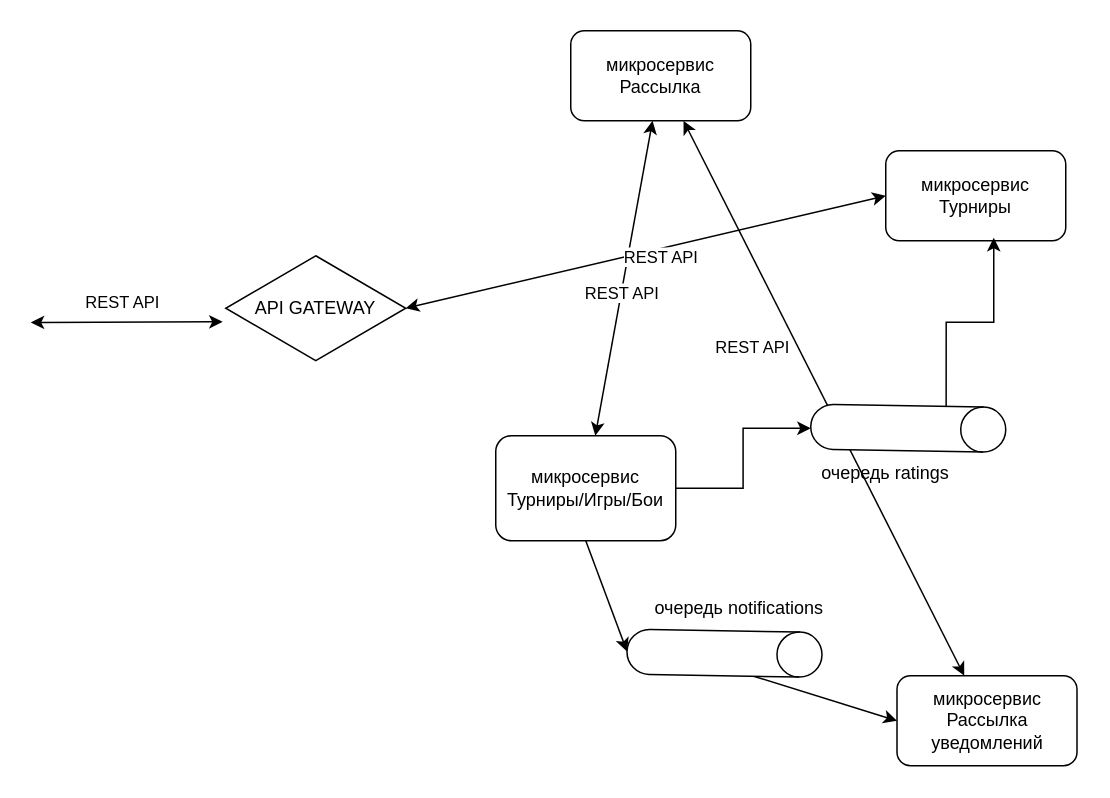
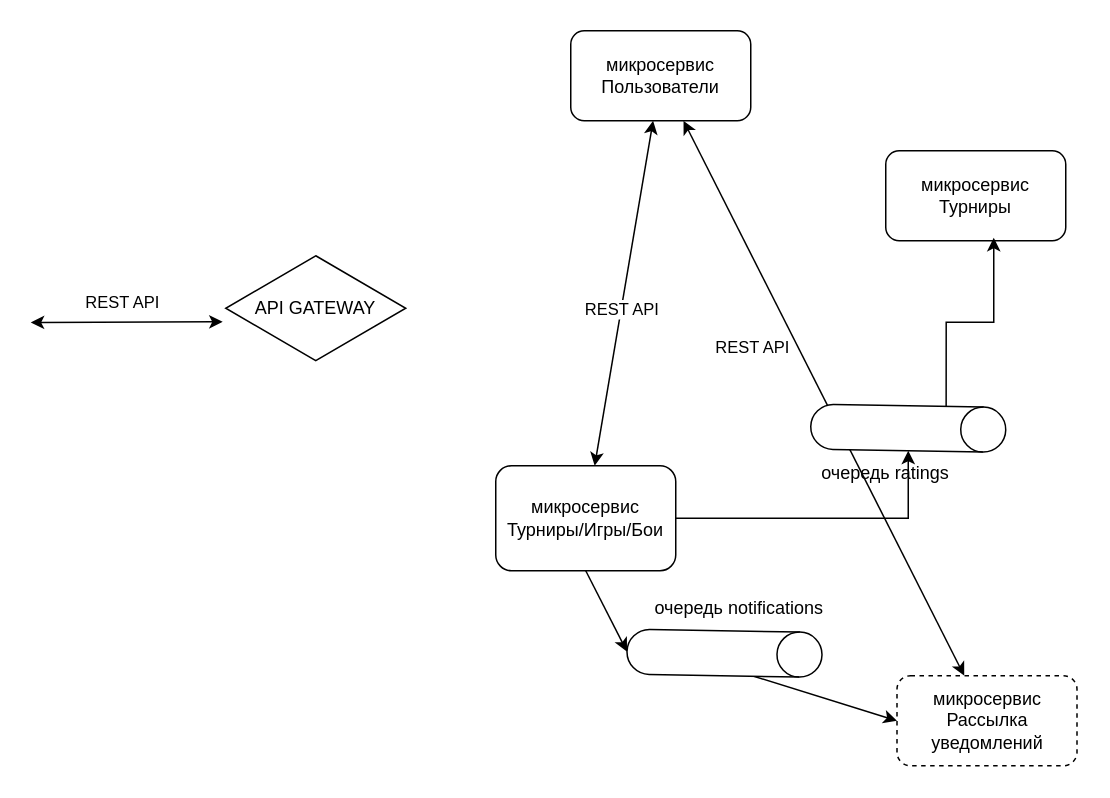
(661, 76) -> (661, 76)
(754, 227) -> none
(586, 488) -> (586, 518)
(987, 721) -> (987, 721)
